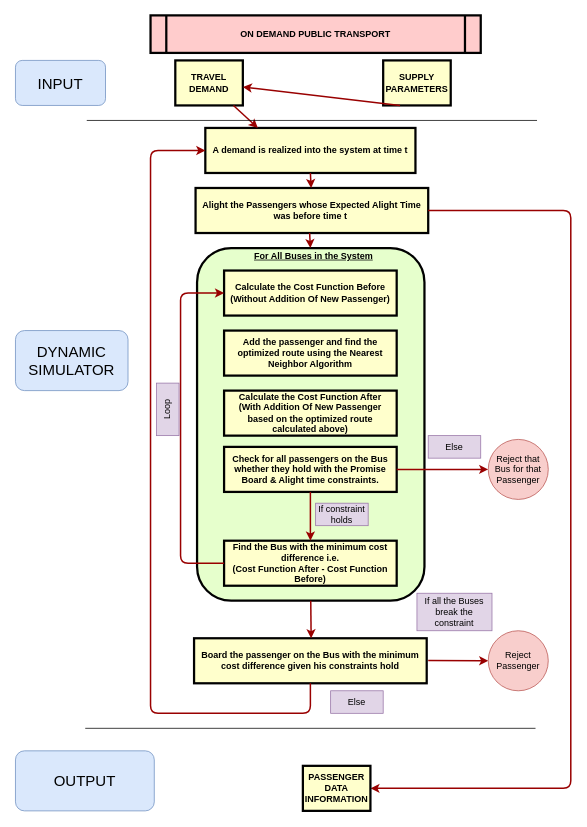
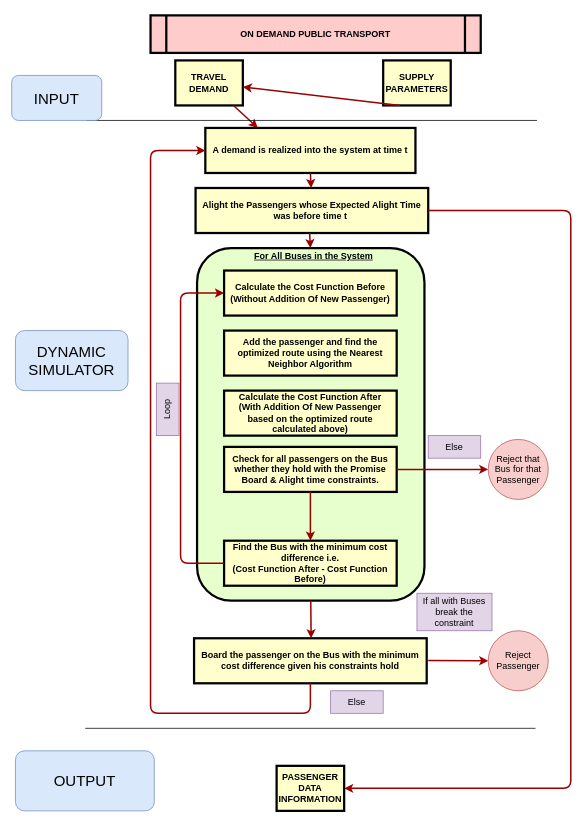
(60, 83) -> (57, 98)
(342, 514) -> none
(454, 612) -> (454, 612)
(336, 788) -> (310, 788)
